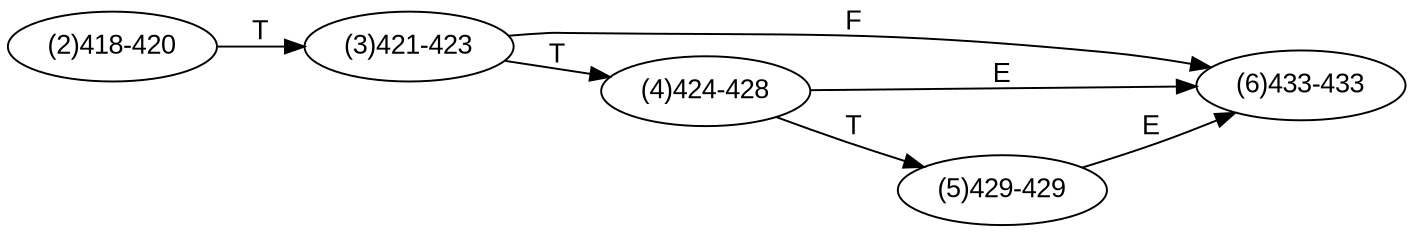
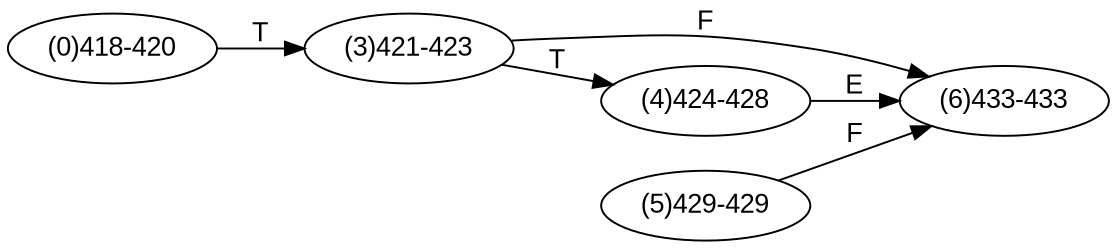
(112, 47) -> (112, 49)
(1152, 127) -> (855, 135)
(841, 140) -> none
